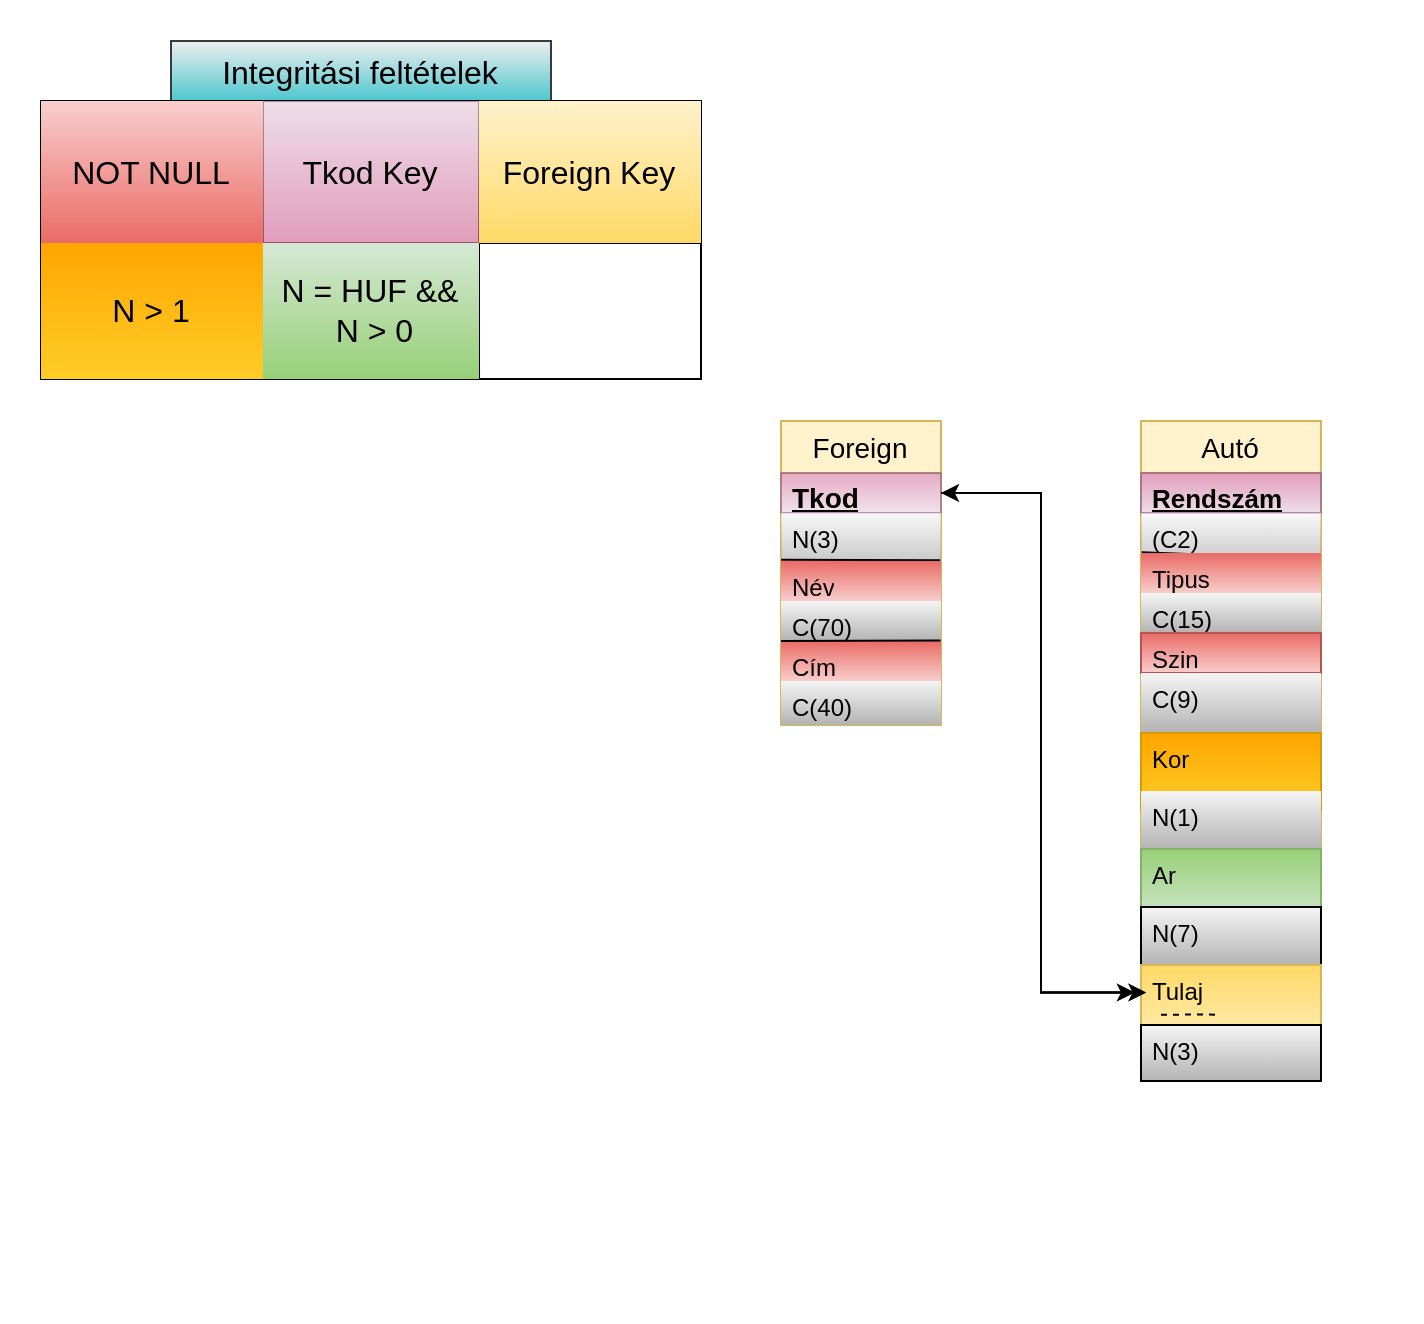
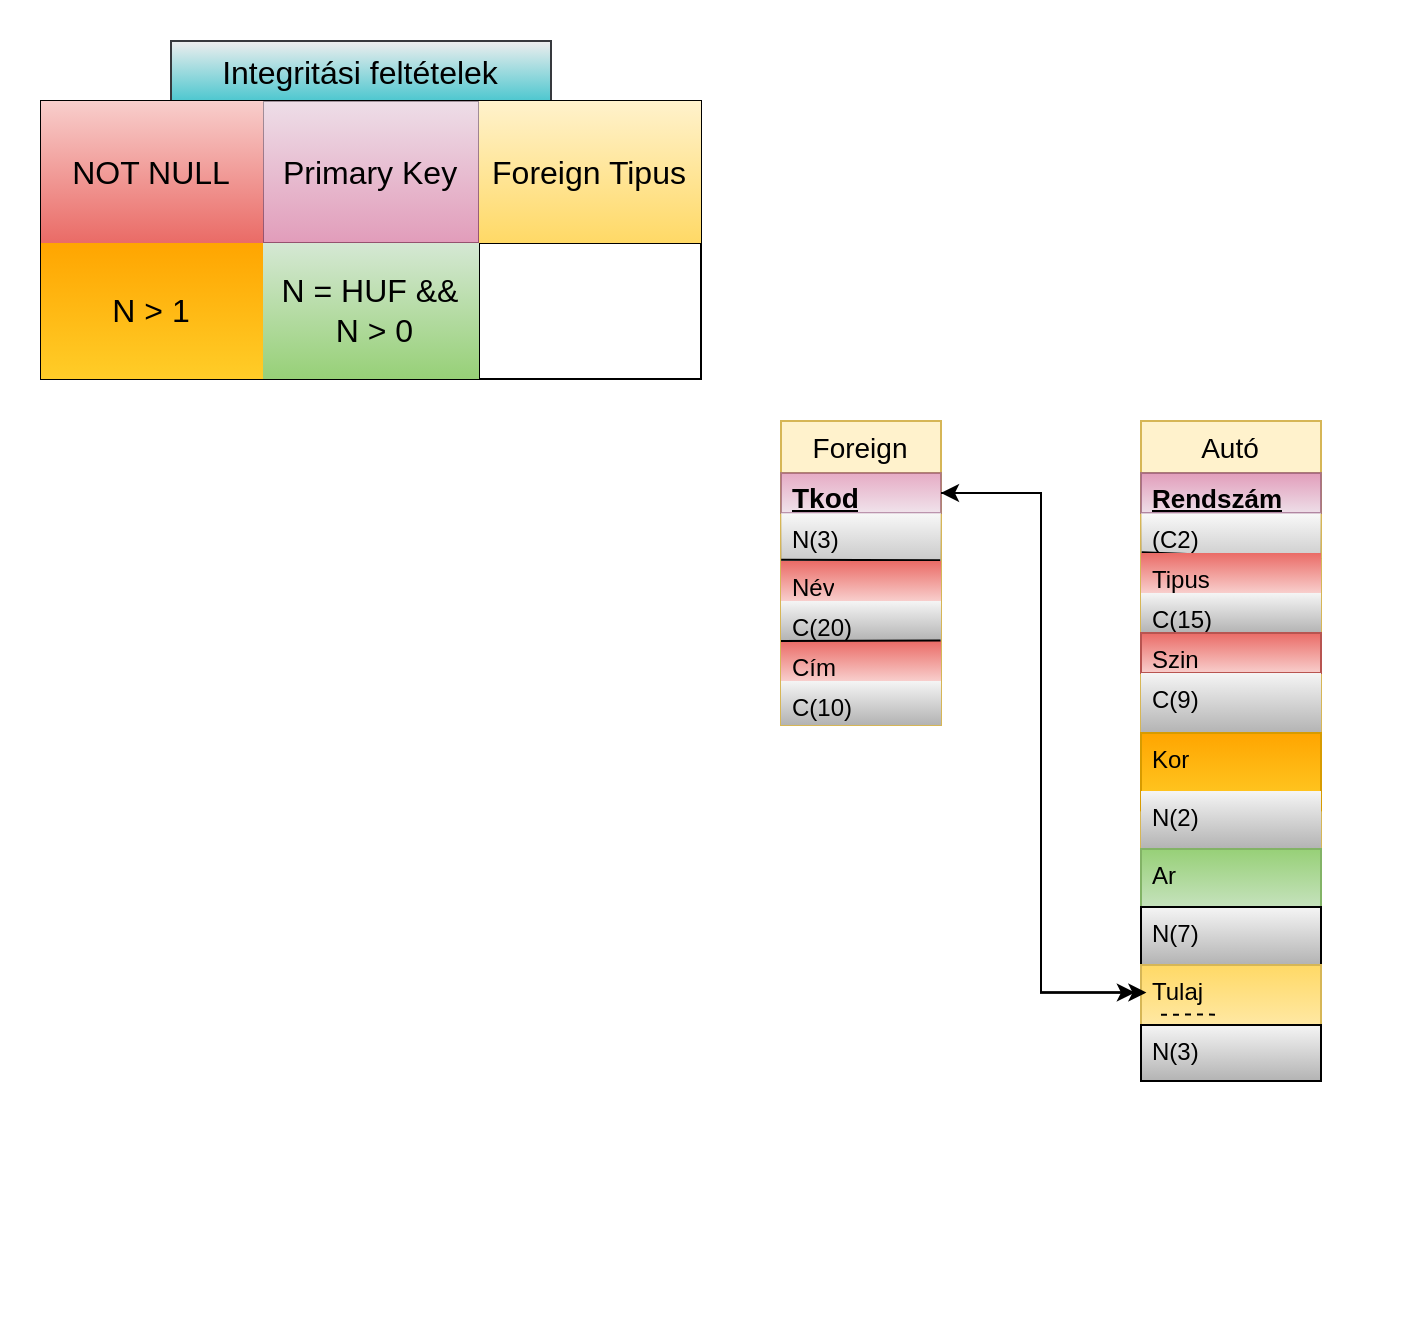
(371, 173) -> (371, 173)
(590, 173) -> (590, 173)
(827, 629) -> (827, 629)
(827, 709) -> (827, 709)
(1180, 819) -> (1180, 819)
